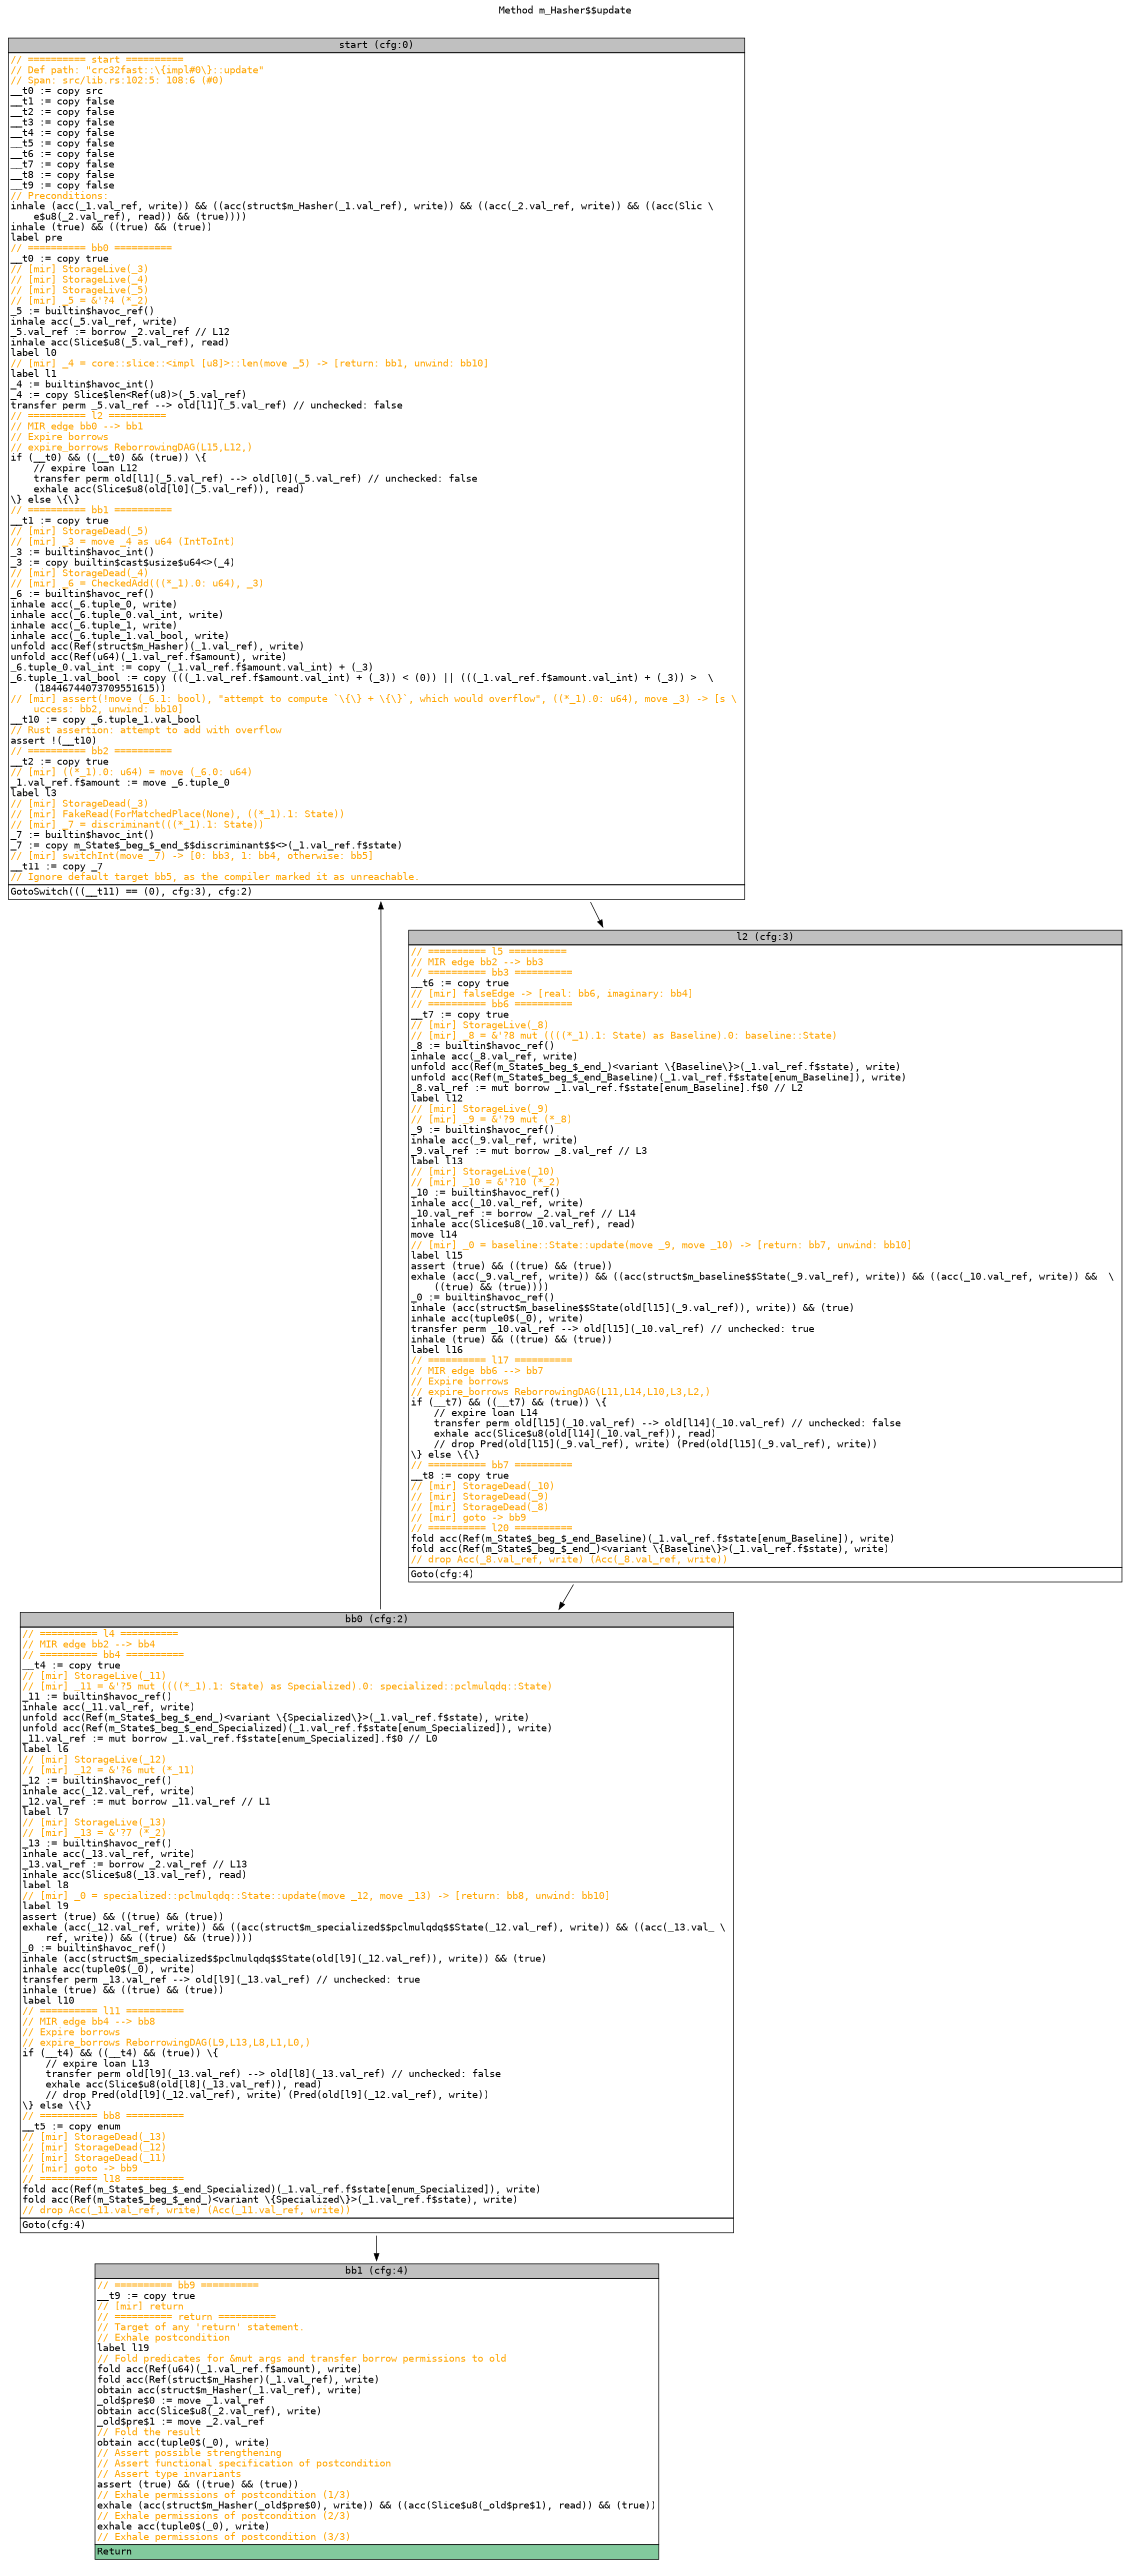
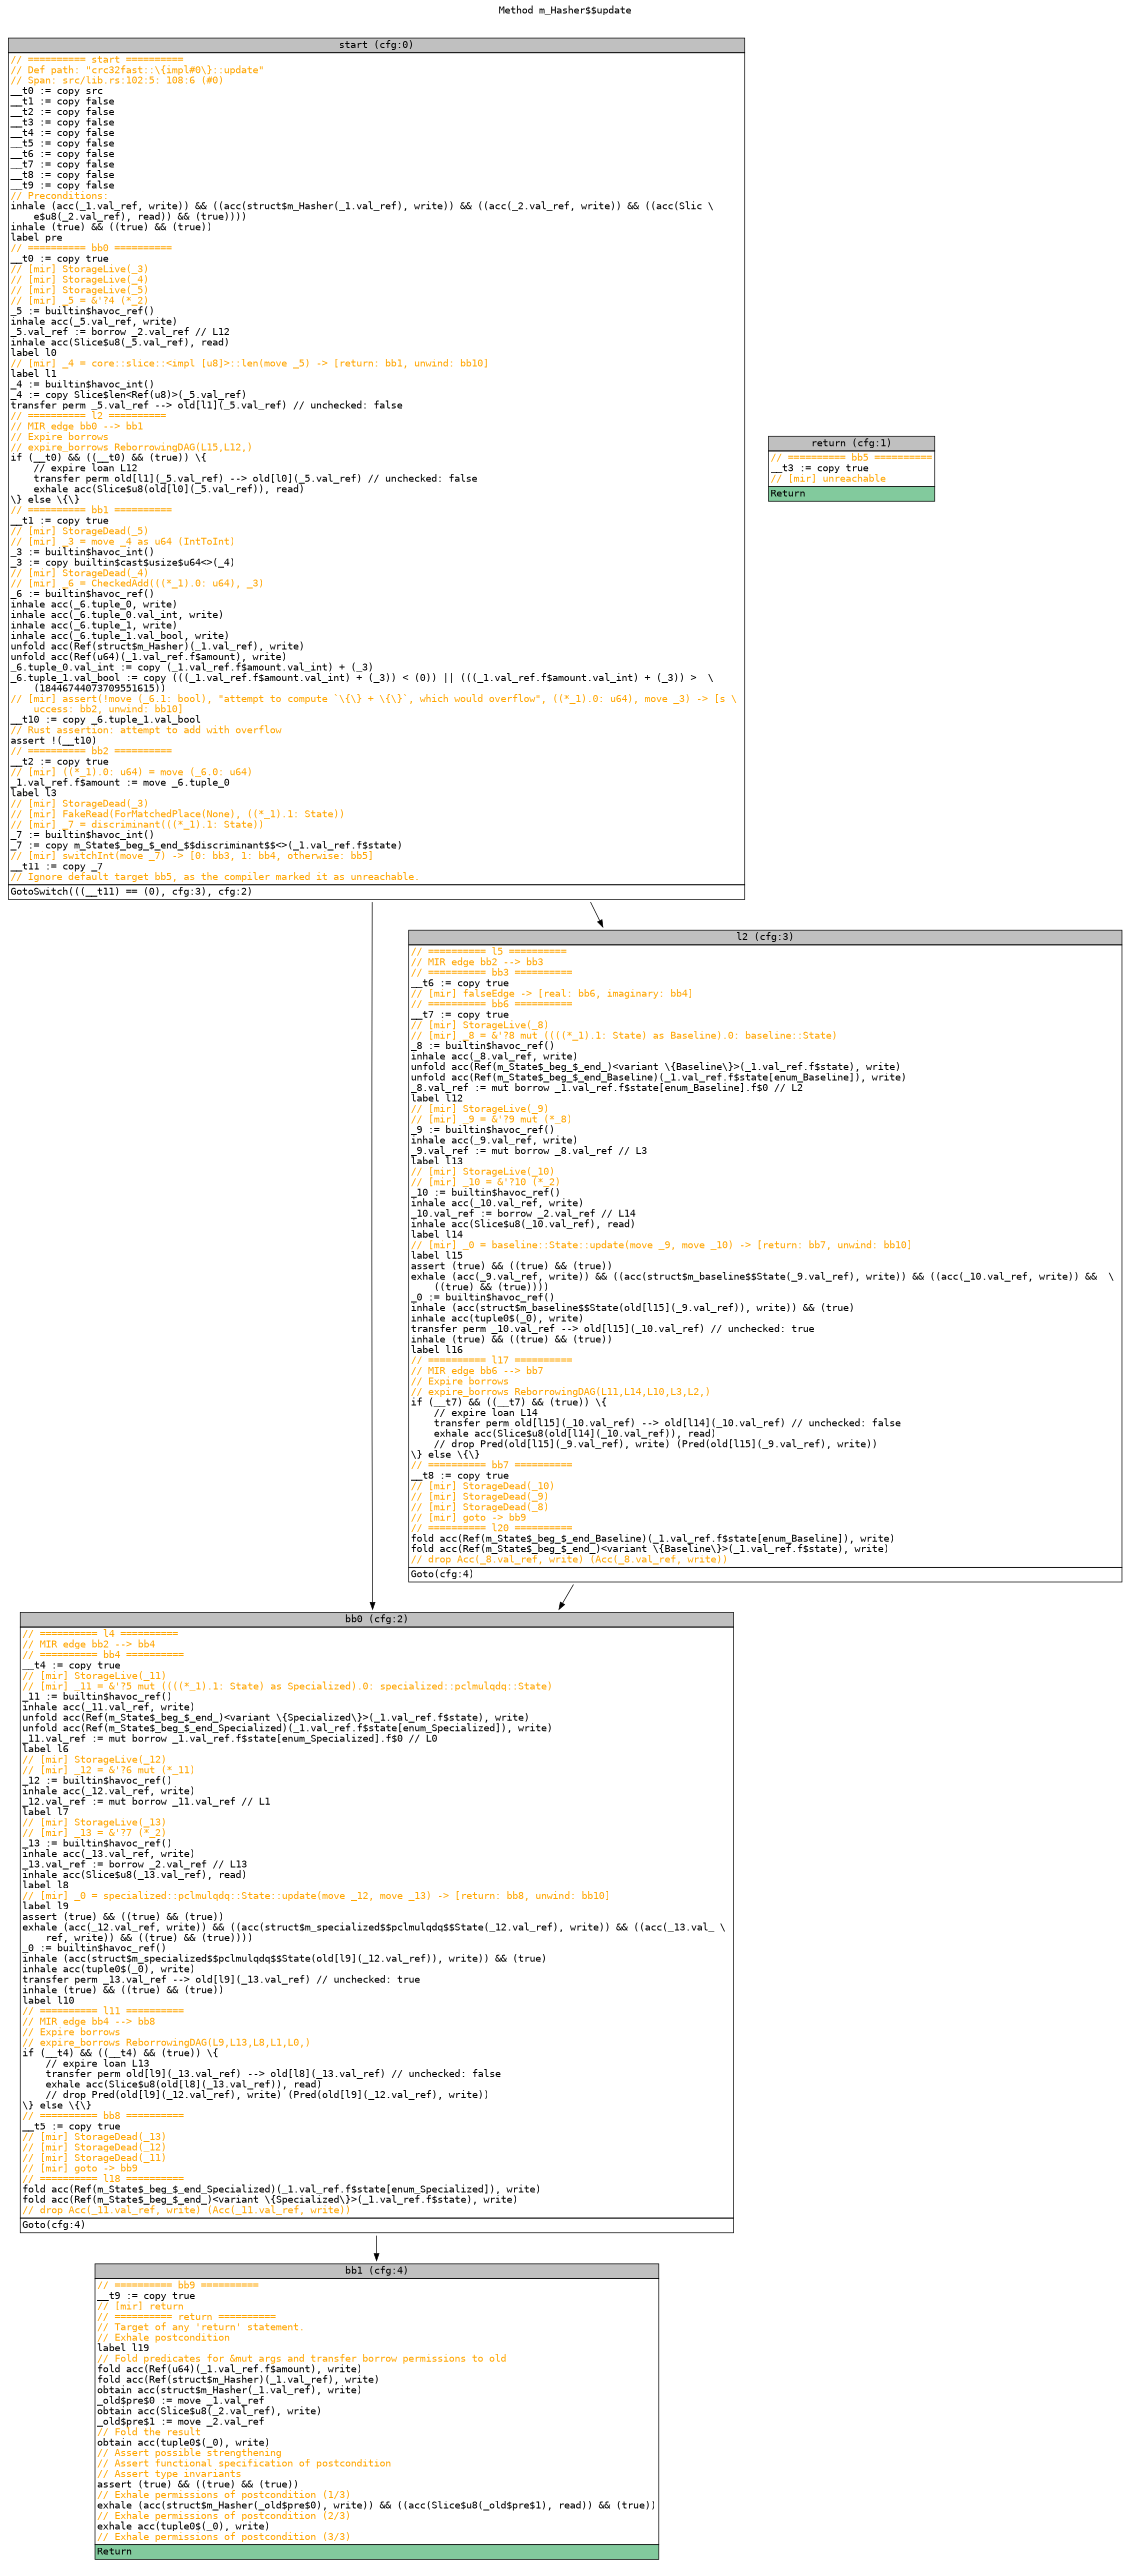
none -> (852, 468)
(434, 1235) -> (437, 1235)
(381, 1259) -> (372, 1252)
(72, 2127) -> (72, 2127)
